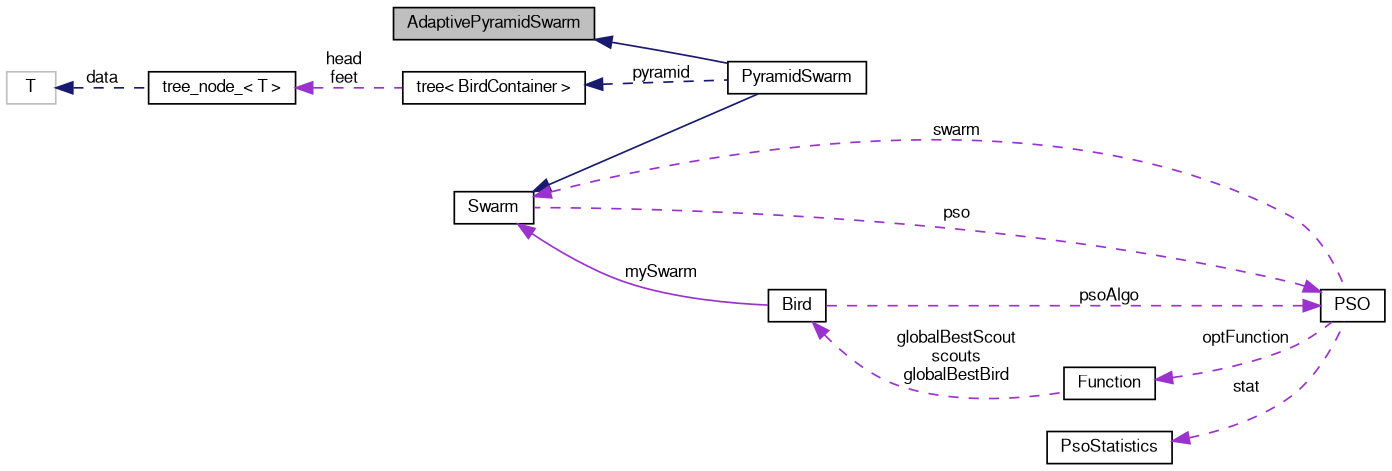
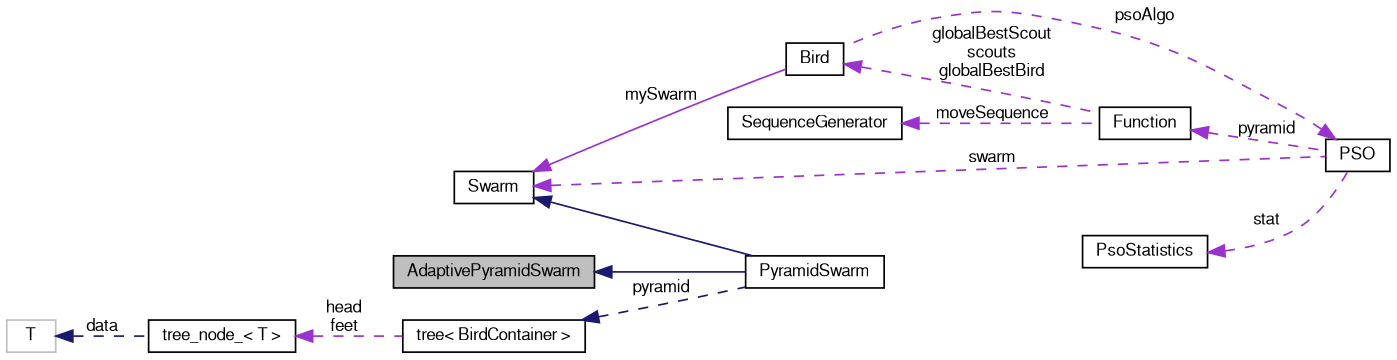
none -> (815, 123)
(922, 226) -> none
(1246, 339) -> (1267, 129)
